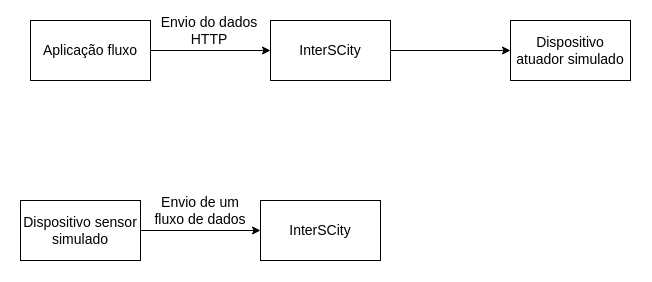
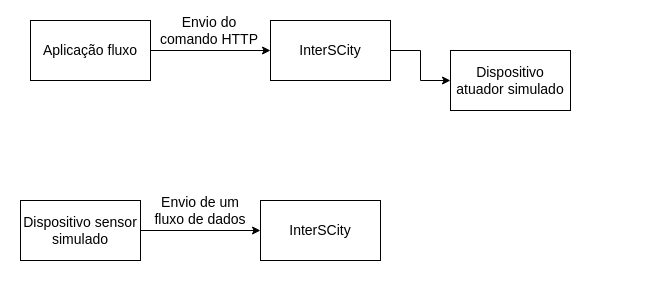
(210, 31) -> (210, 31)
(571, 51) -> (511, 81)
